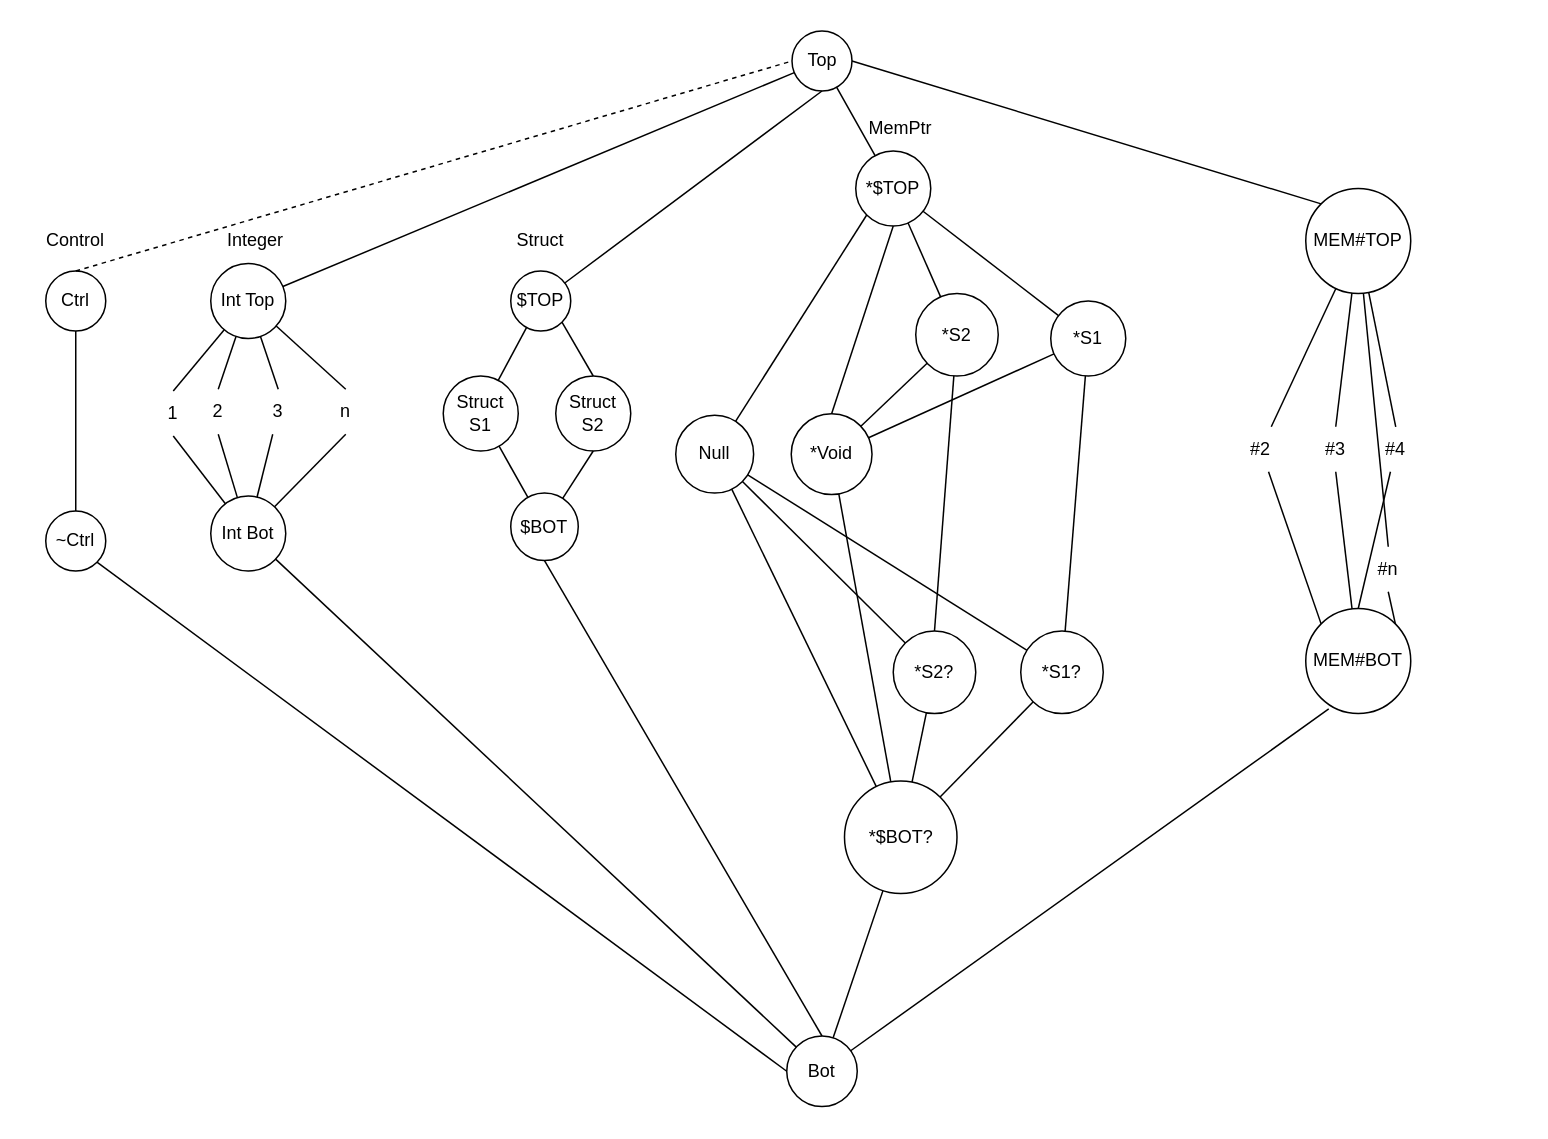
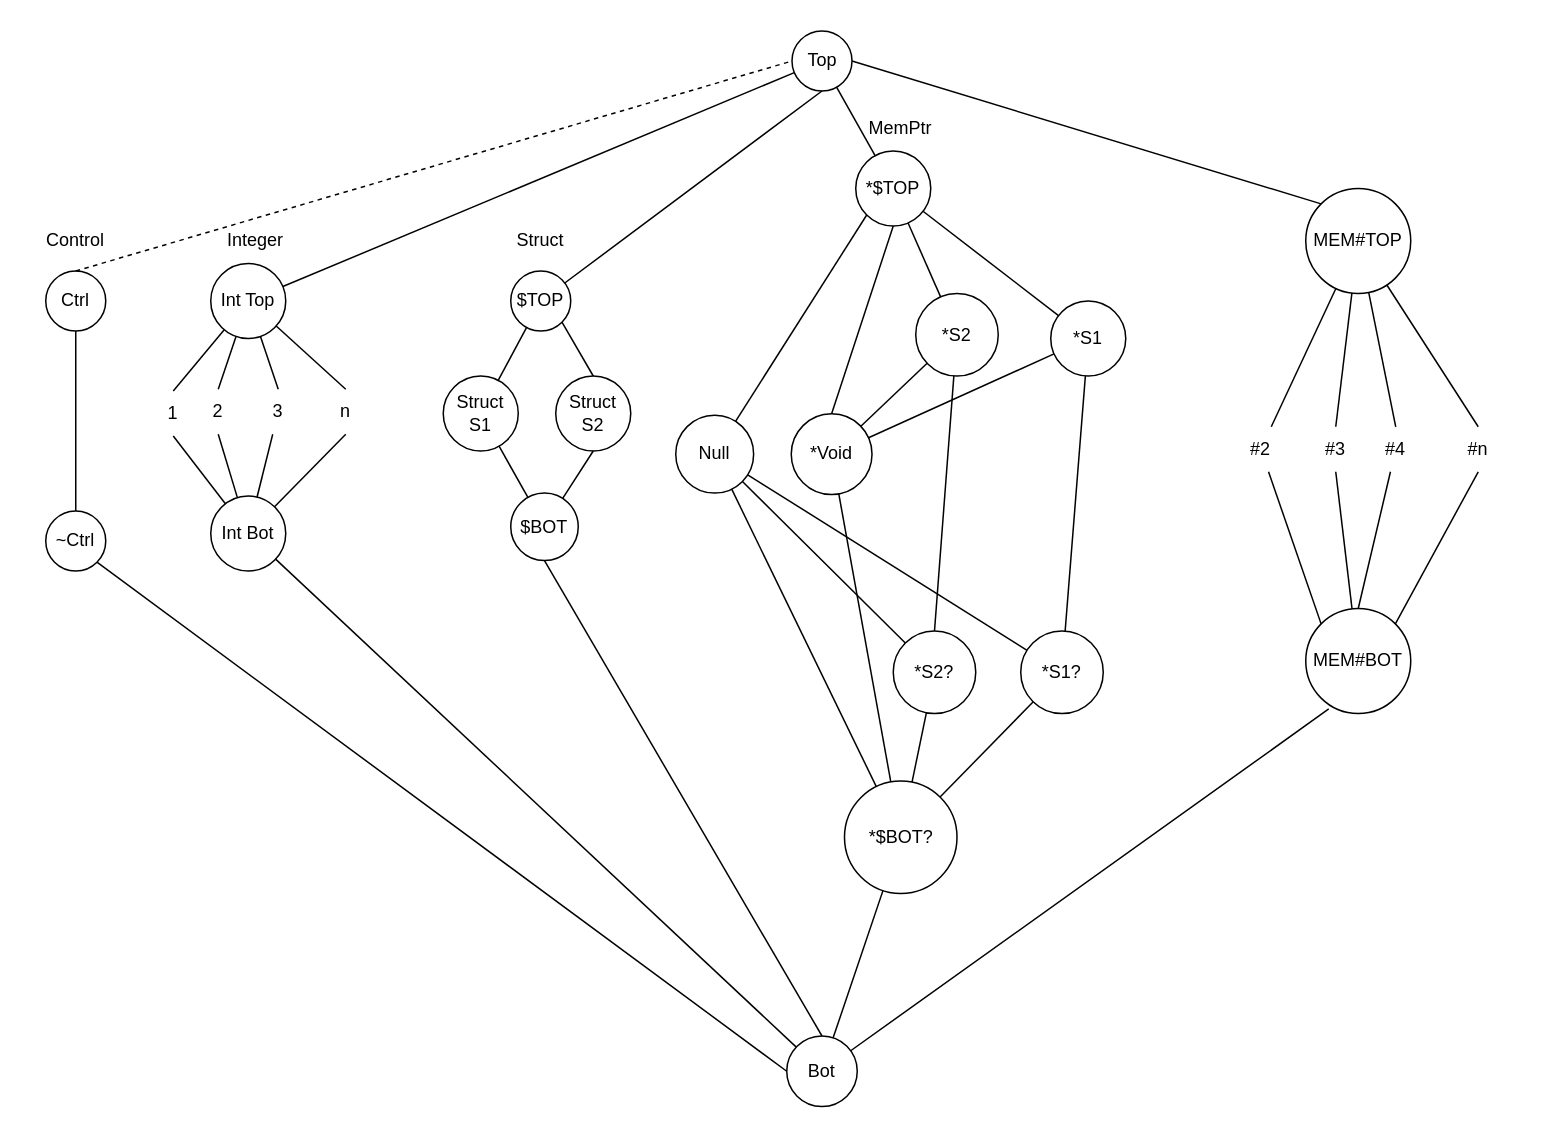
(1388, 569) -> (1478, 449)
